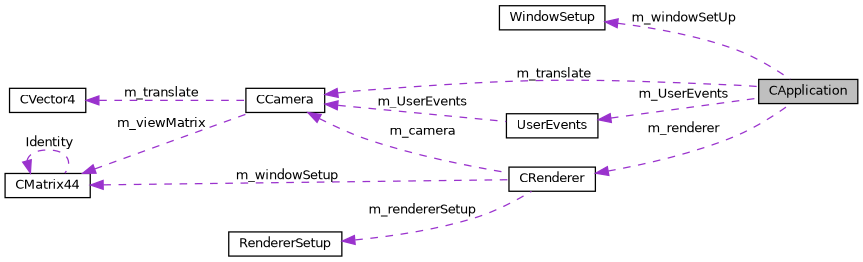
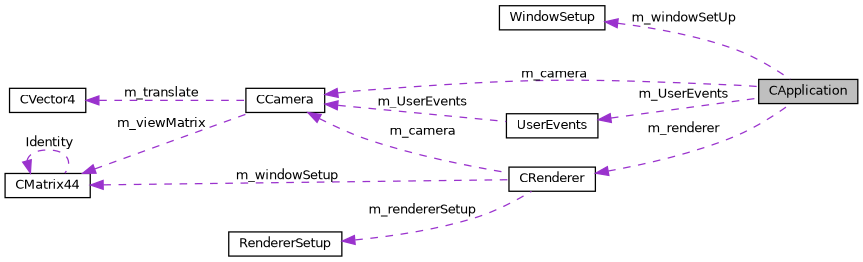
(552, 74) -> (552, 74)
